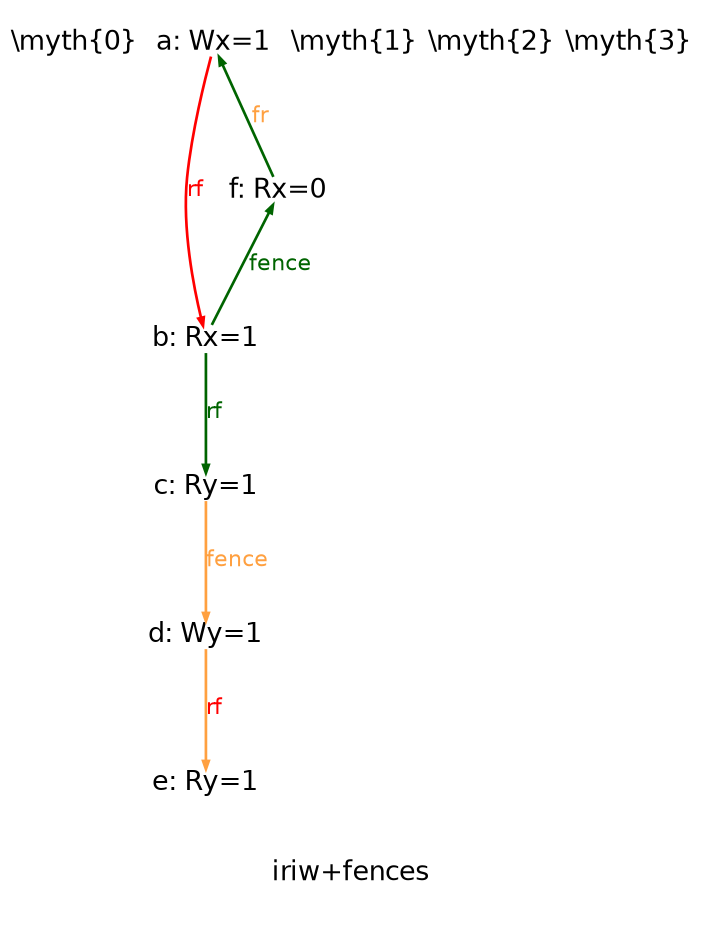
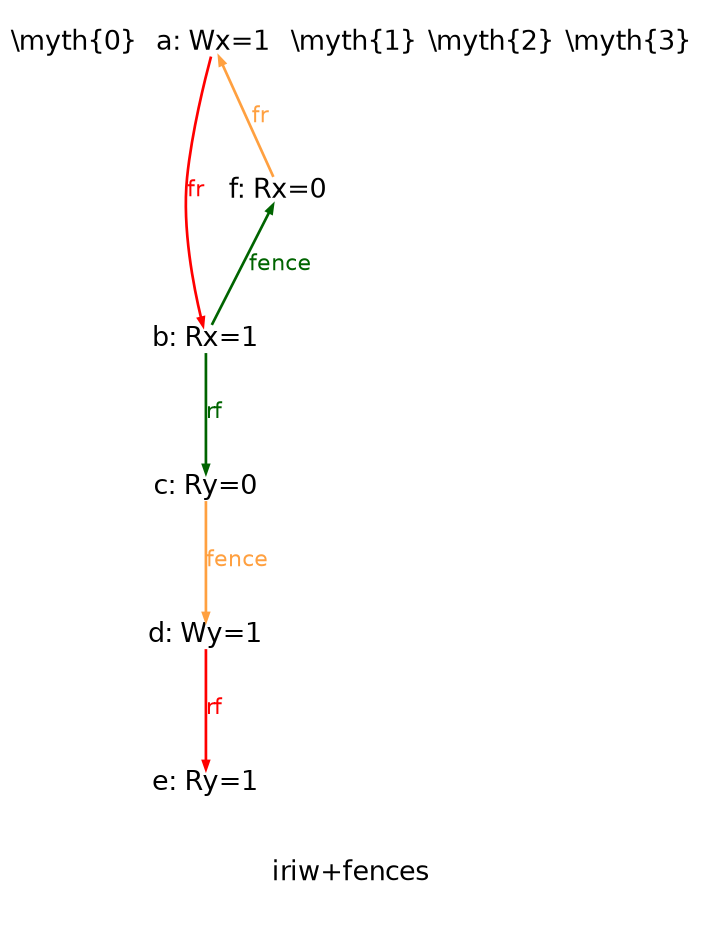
(248, 121) -> (248, 121)
(196, 191) -> (196, 191)
(206, 487) -> (206, 487)
(206, 705) -> (206, 705)
